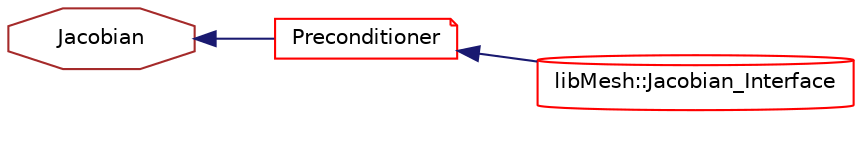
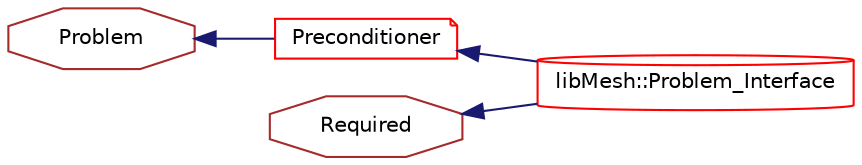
(102, 39) -> (102, 39)
(696, 83) -> (696, 83)
none -> (366, 127)
